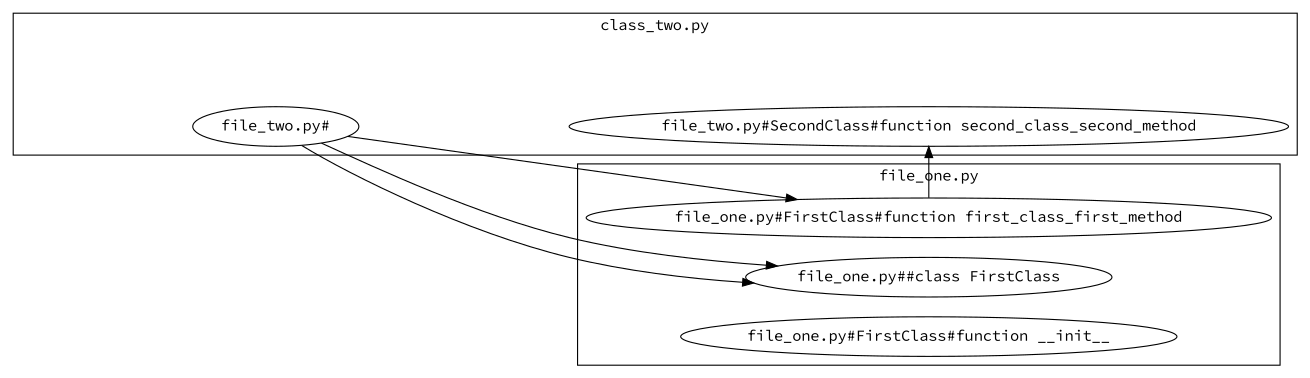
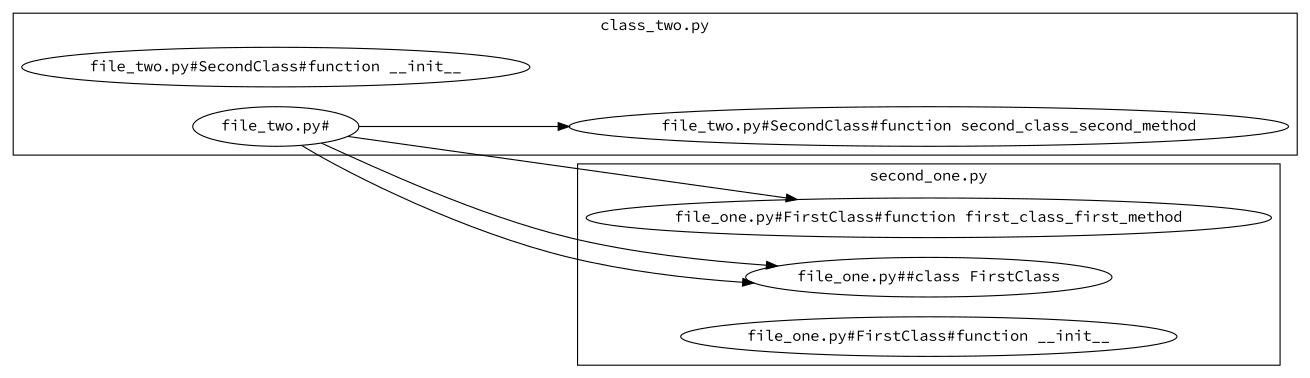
none -> (276, 67)
(929, 177) -> (929, 177)
(929, 178) -> (459, 127)
